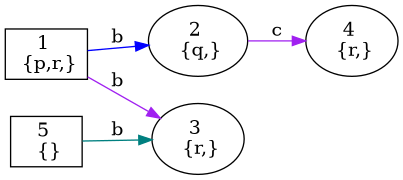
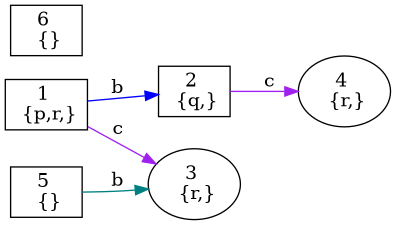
none -> (46, 30)
(198, 41) -> (194, 91)
(118, 81) -> (118, 129)
